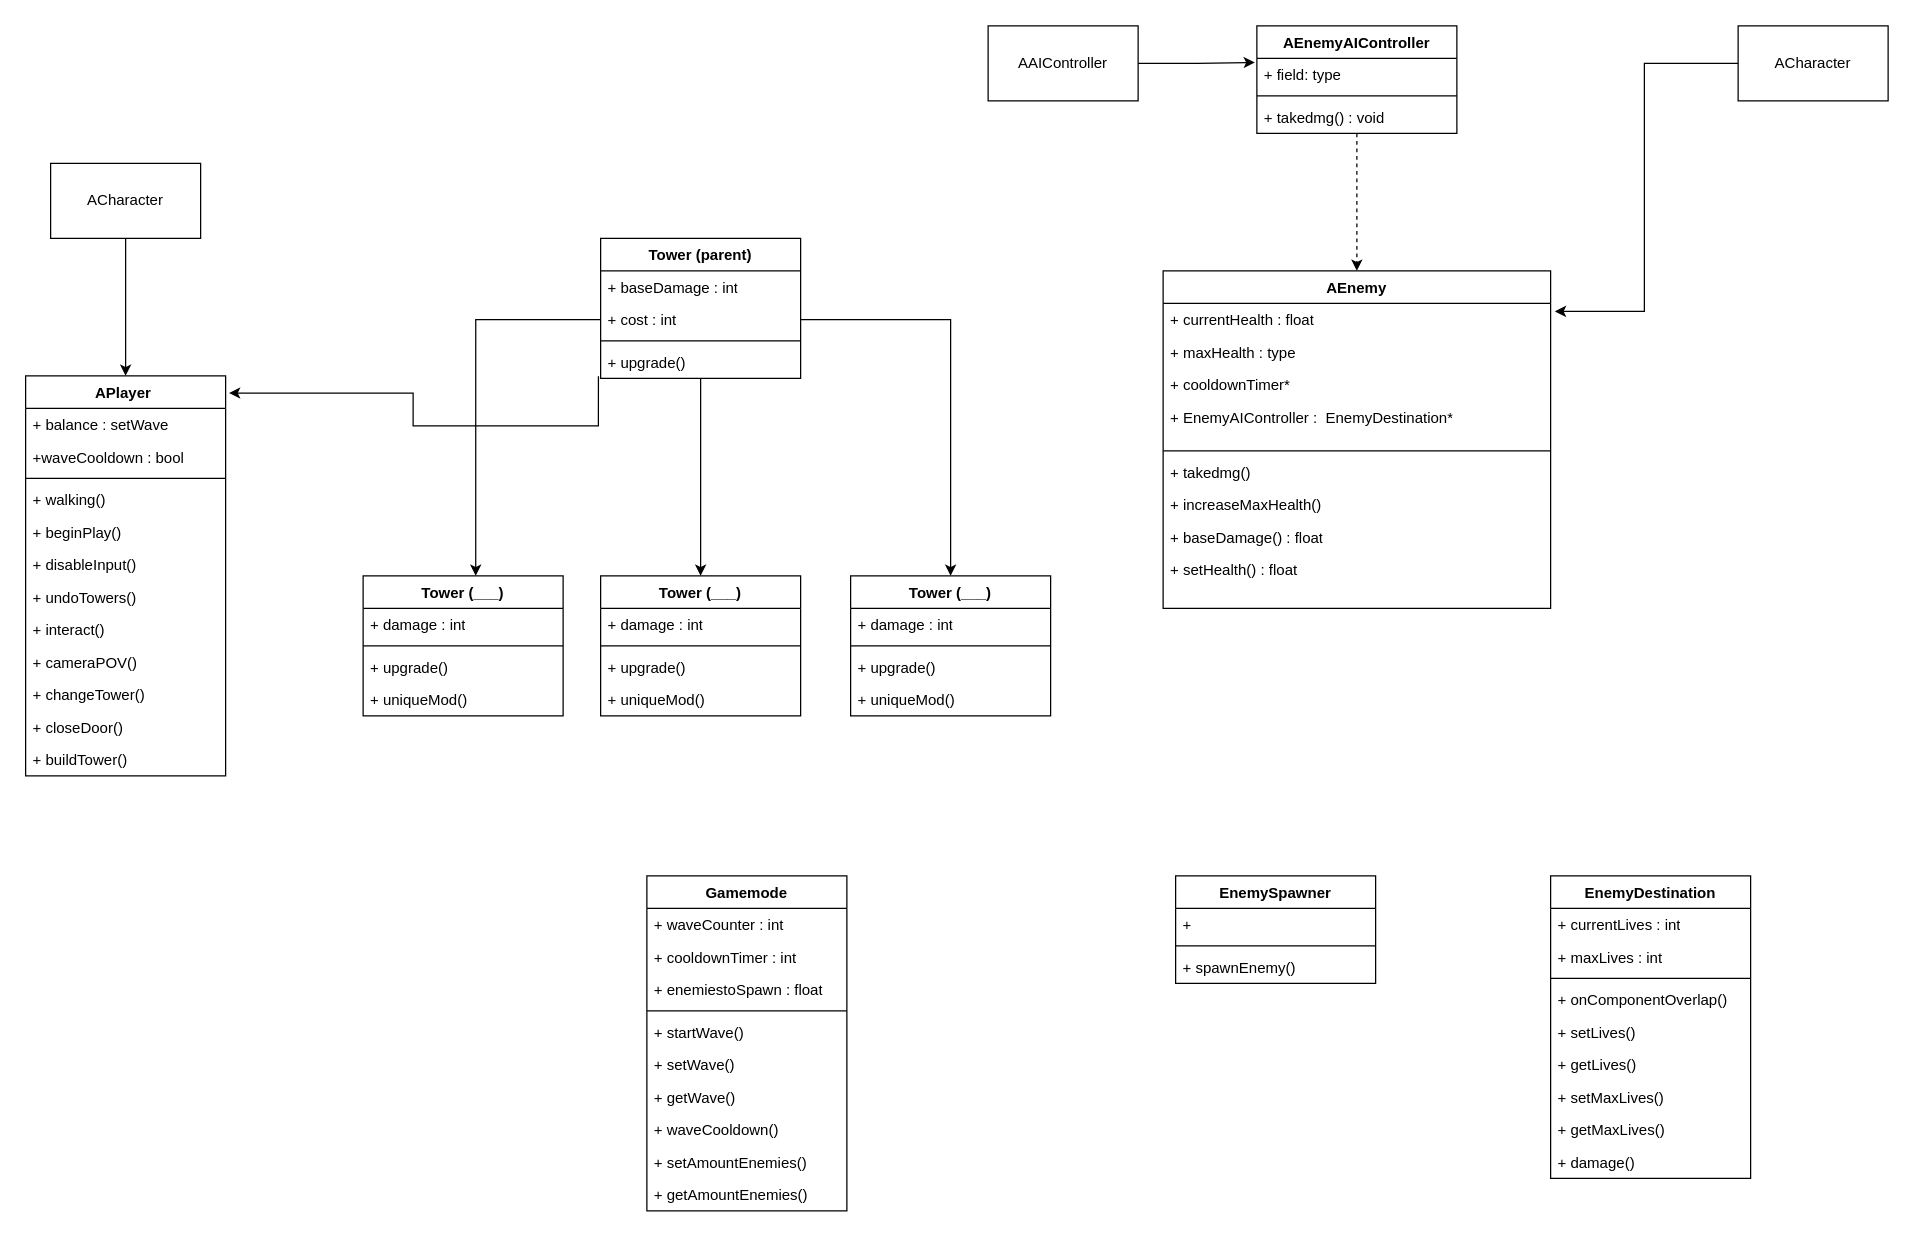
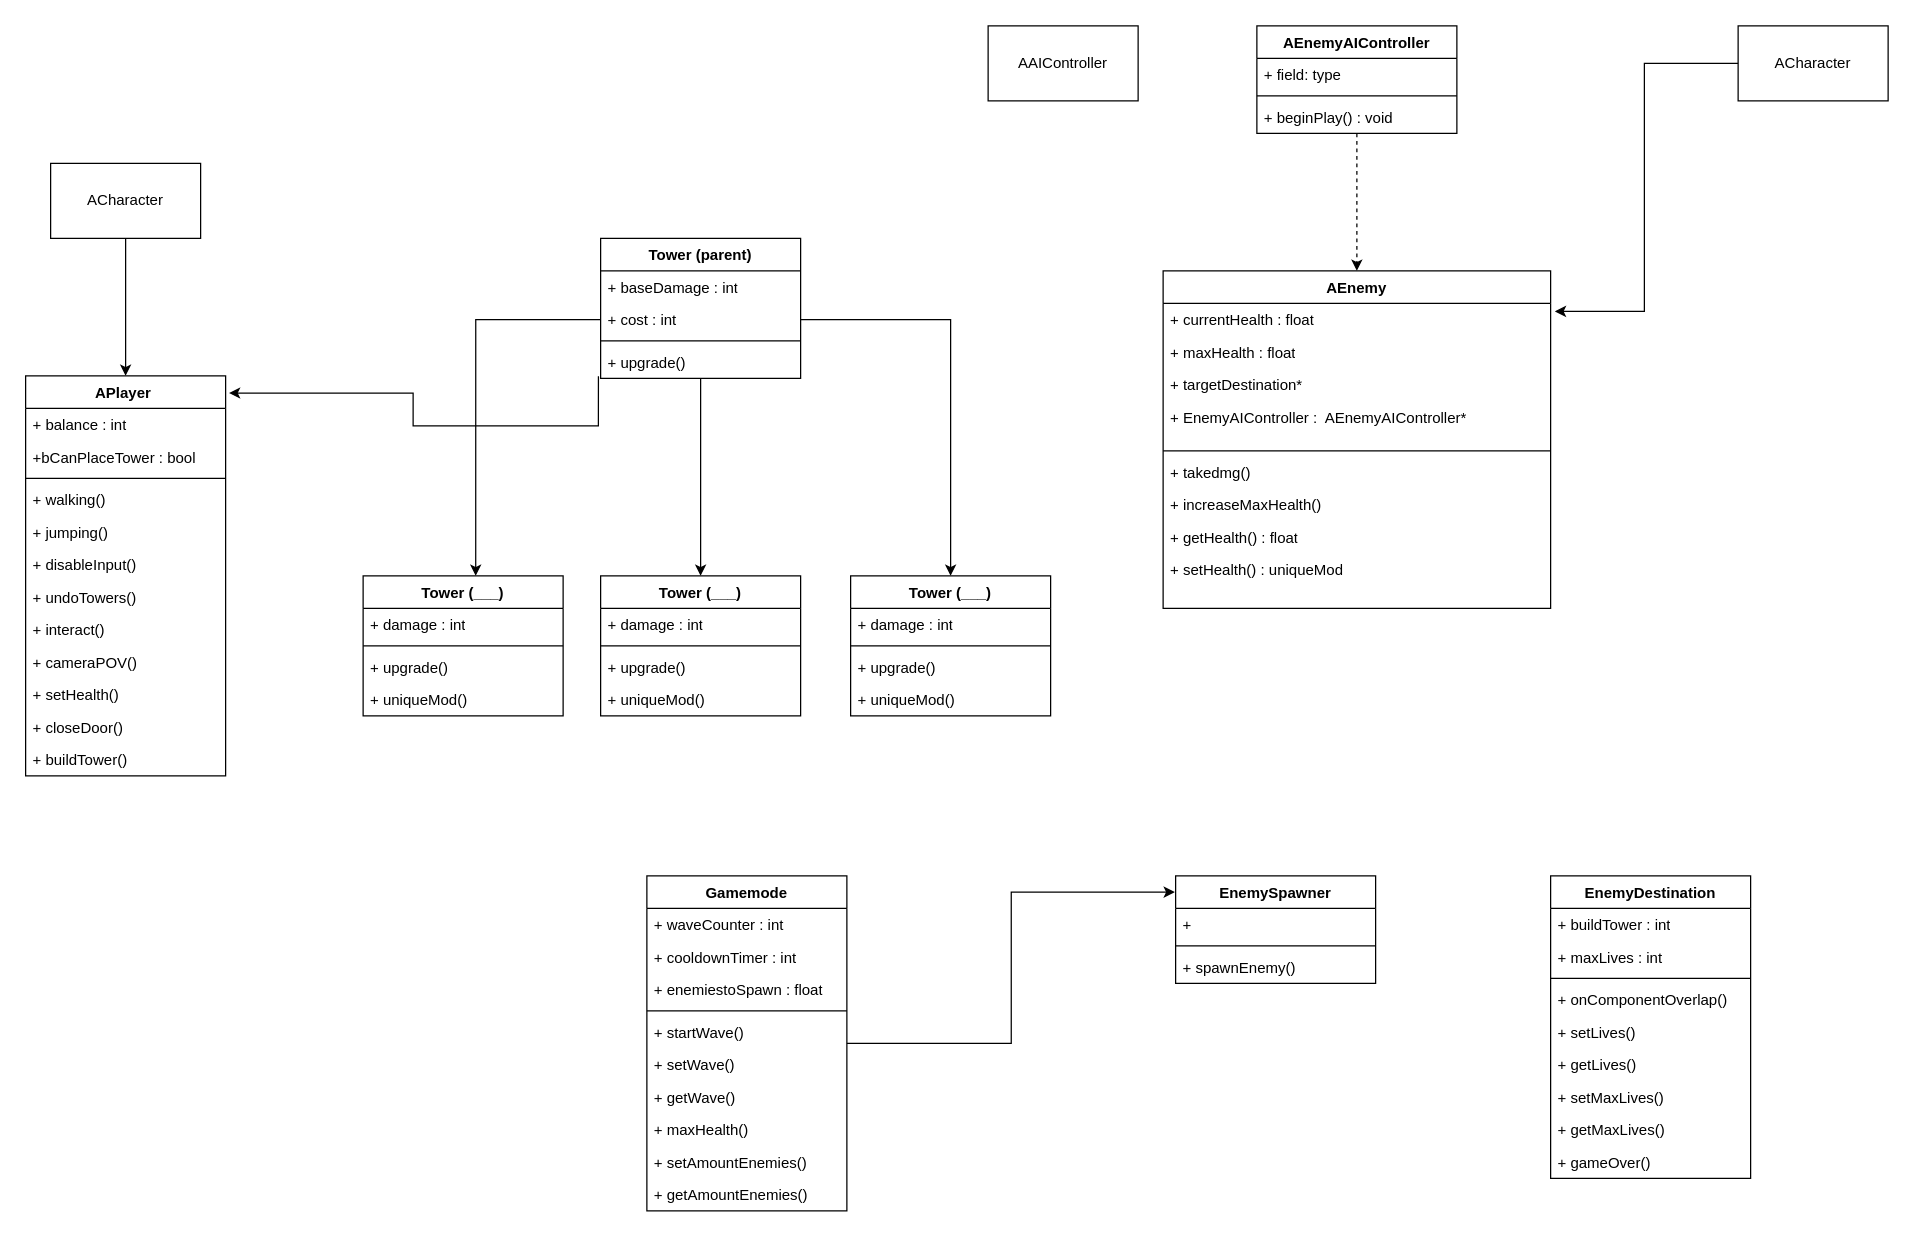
(1192, 63) -> none
(1330, 118) -> (1335, 118)
(1236, 353) -> (1239, 353)
(1232, 386) -> (1249, 386)
(1323, 418) -> (1331, 418)
(103, 426) -> (84, 426)
(107, 458) -> (116, 458)
(82, 533) -> (75, 533)
(1253, 538) -> (1247, 538)
(1247, 571) -> (1264, 571)
(94, 696) -> (84, 696)
(1630, 926) -> (1620, 926)
none -> (1011, 972)
(718, 1131) -> (705, 1131)
(1598, 1163) -> (1607, 1163)
